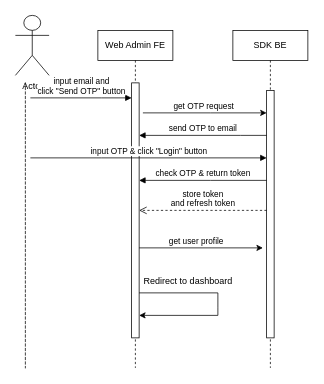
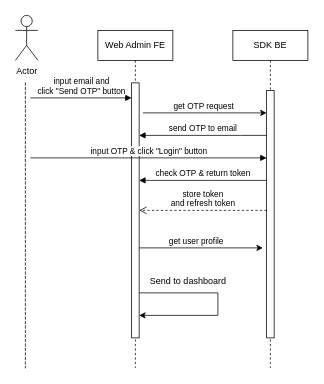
(32, 45) -> (27, 38)
(188, 282) -> (188, 282)
